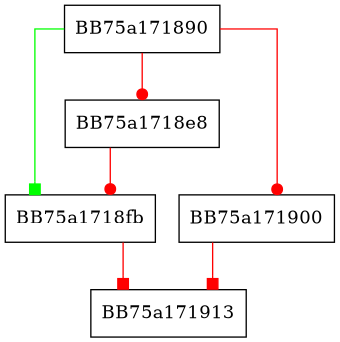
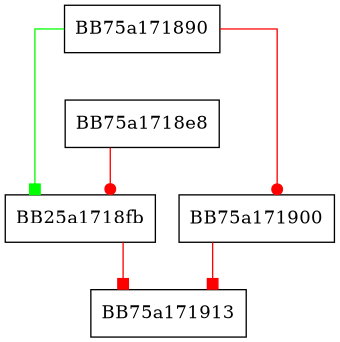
(142, 71) -> none
(80, 219) -> (80, 219)
